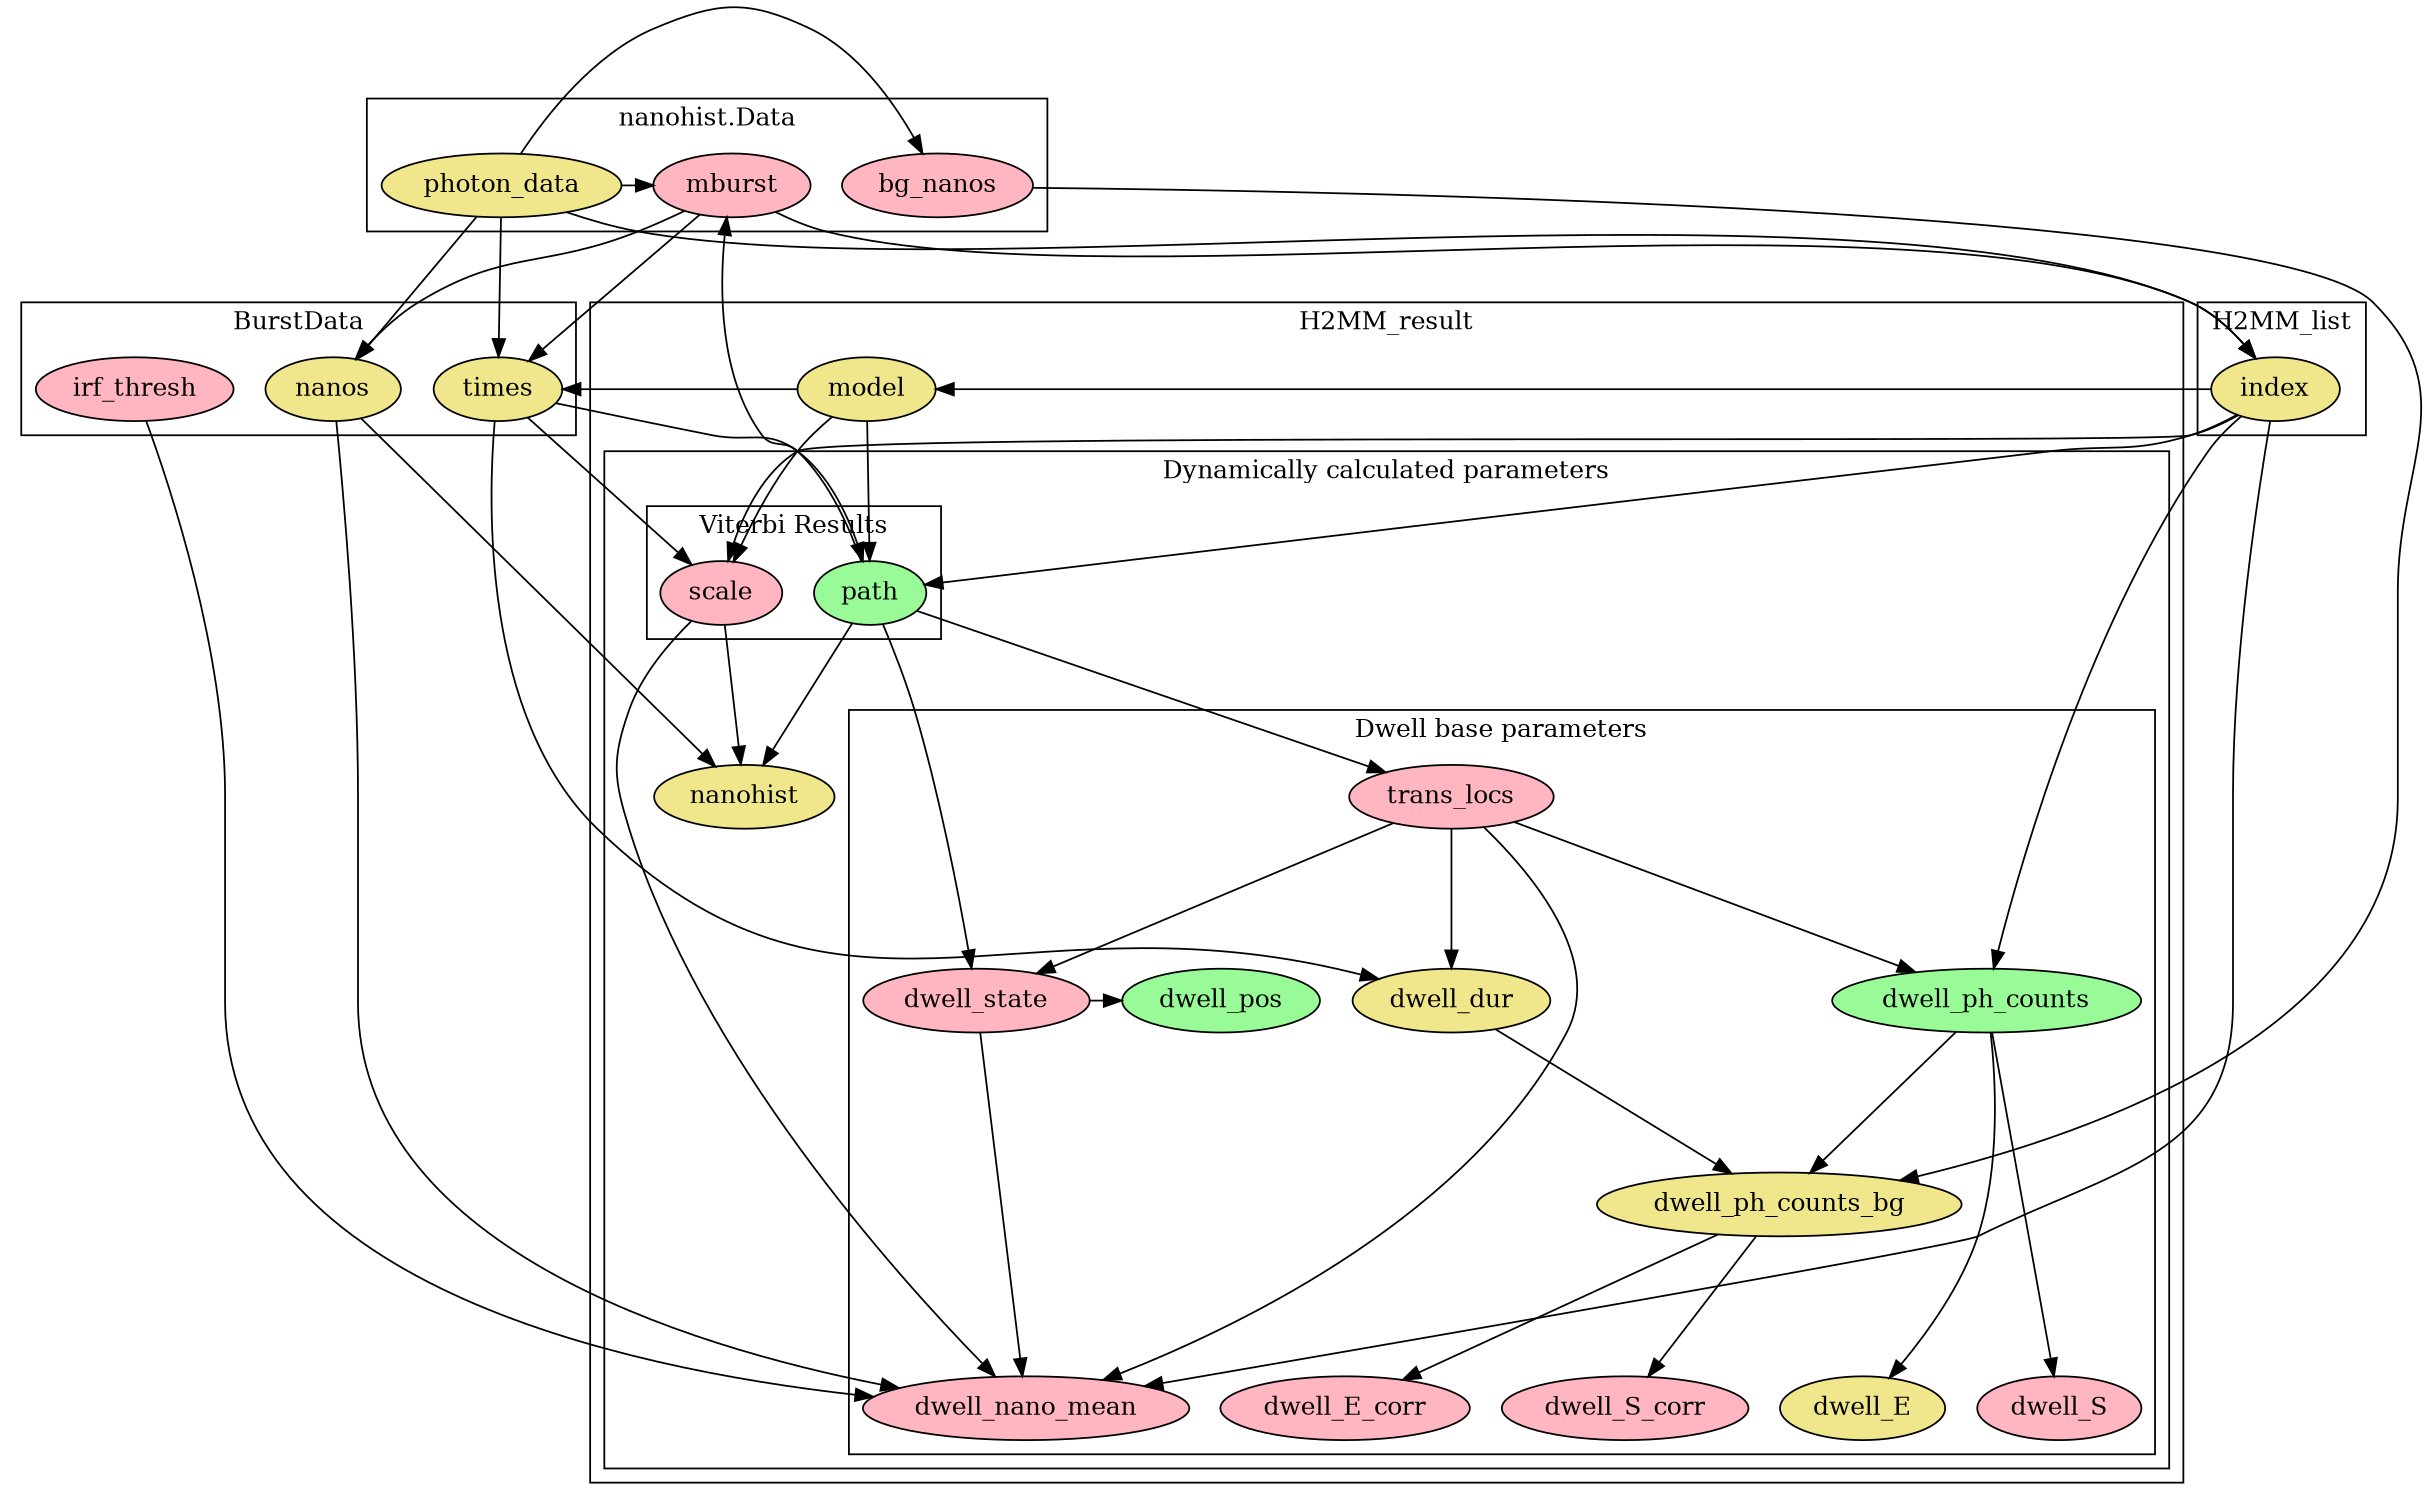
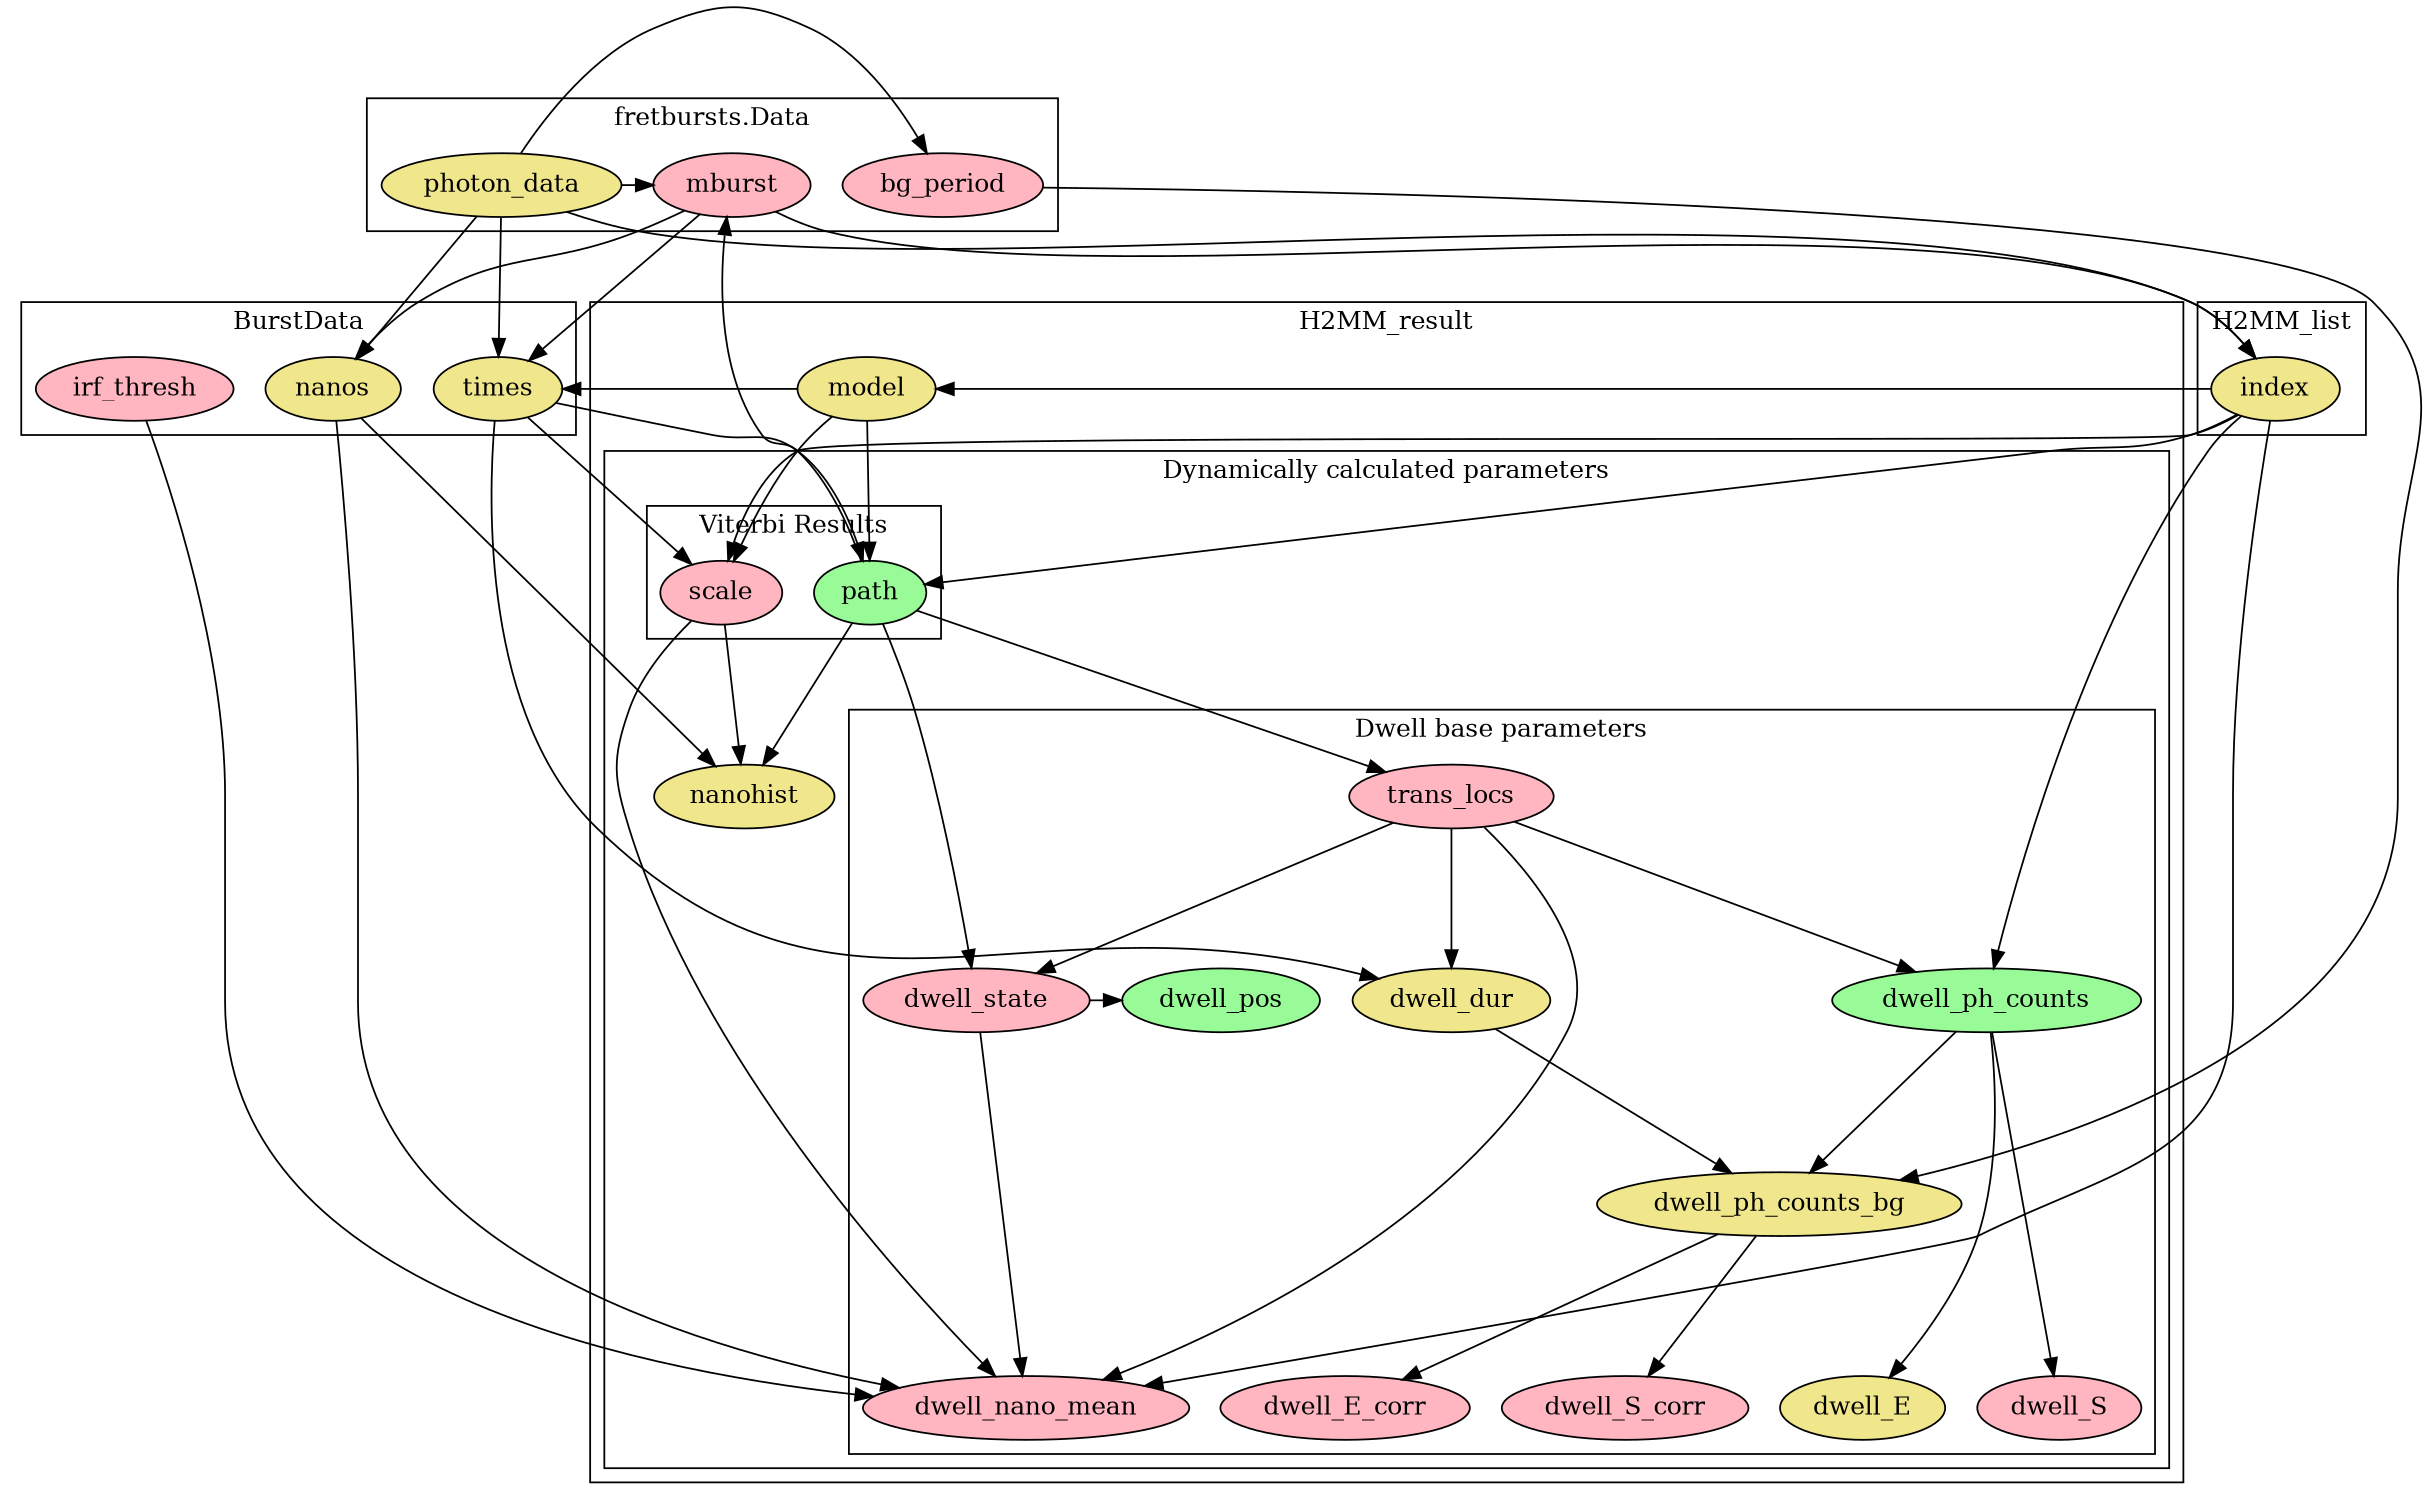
(707, 119) -> (712, 119)
(938, 185) -> (943, 185)
